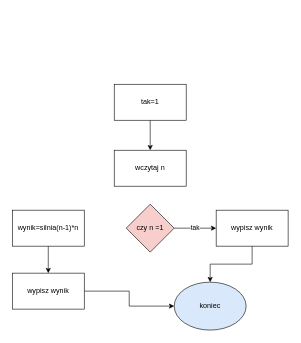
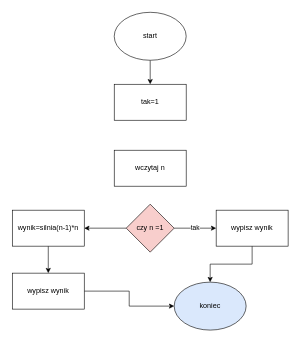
none -> (150, 36)
none -> (150, 78)
(150, 144) -> none
none -> (89, 228)
